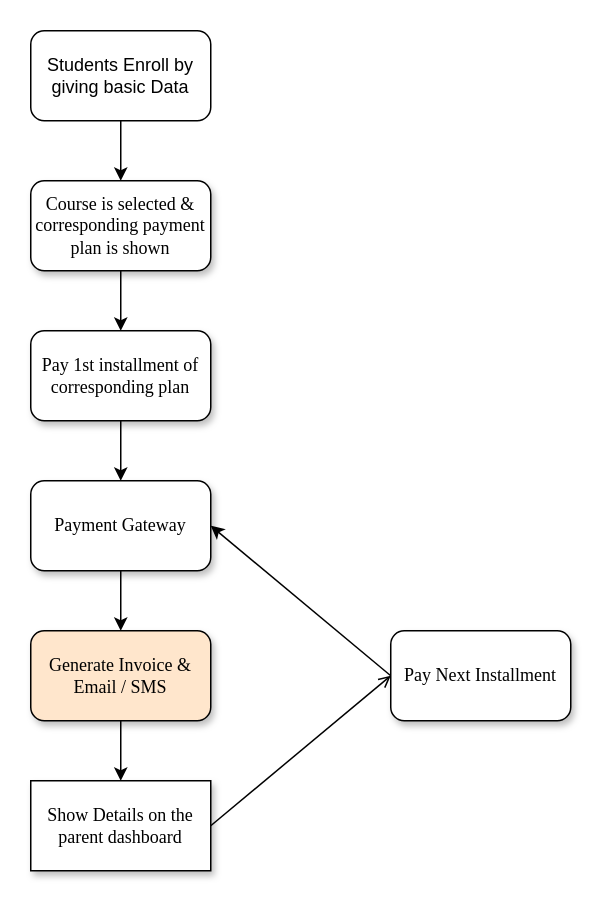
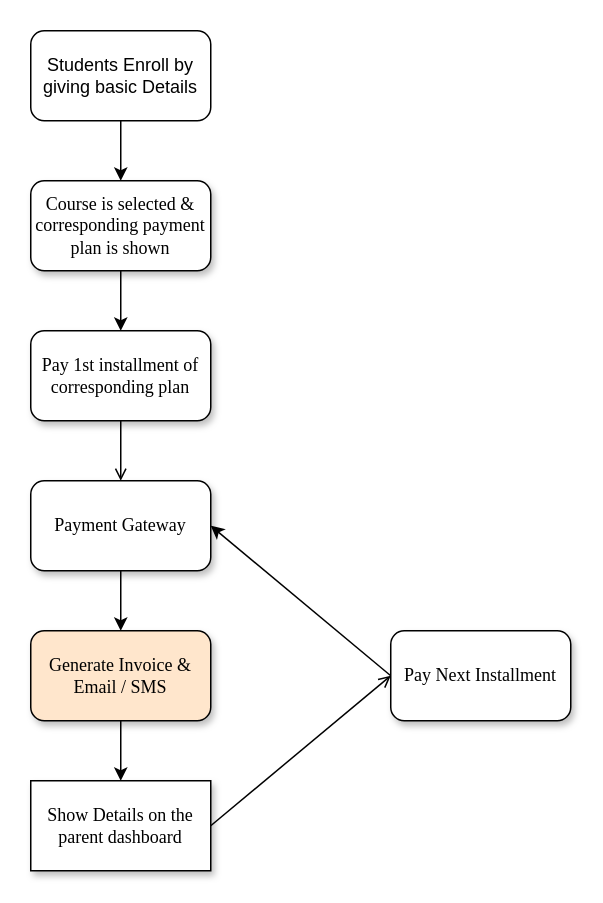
(121, 76) -> (121, 76)
(121, 469) -> (121, 471)
